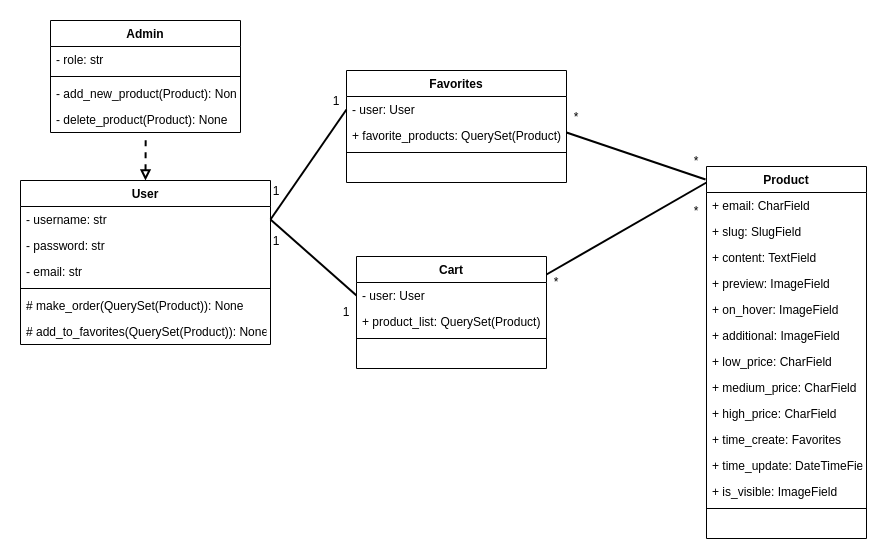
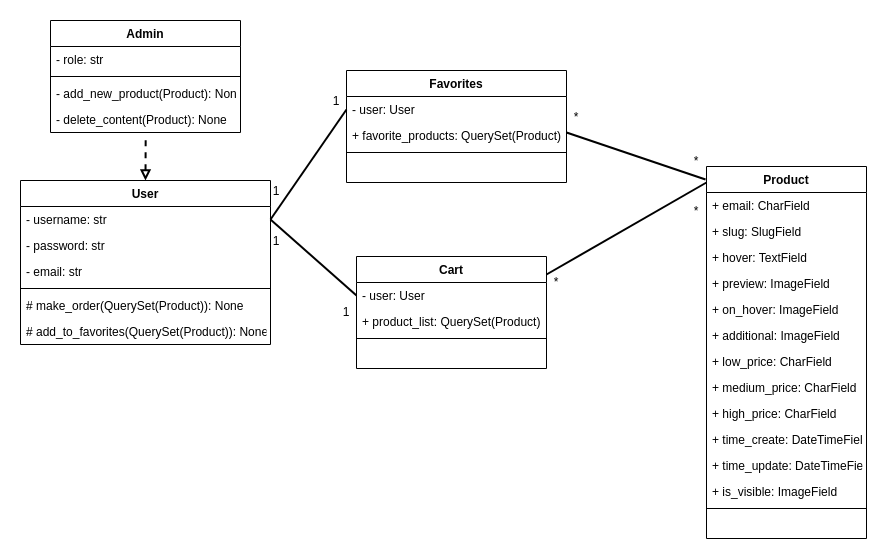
(154, 120) -> (154, 120)
(771, 258) -> (765, 258)
(785, 440) -> (795, 440)
